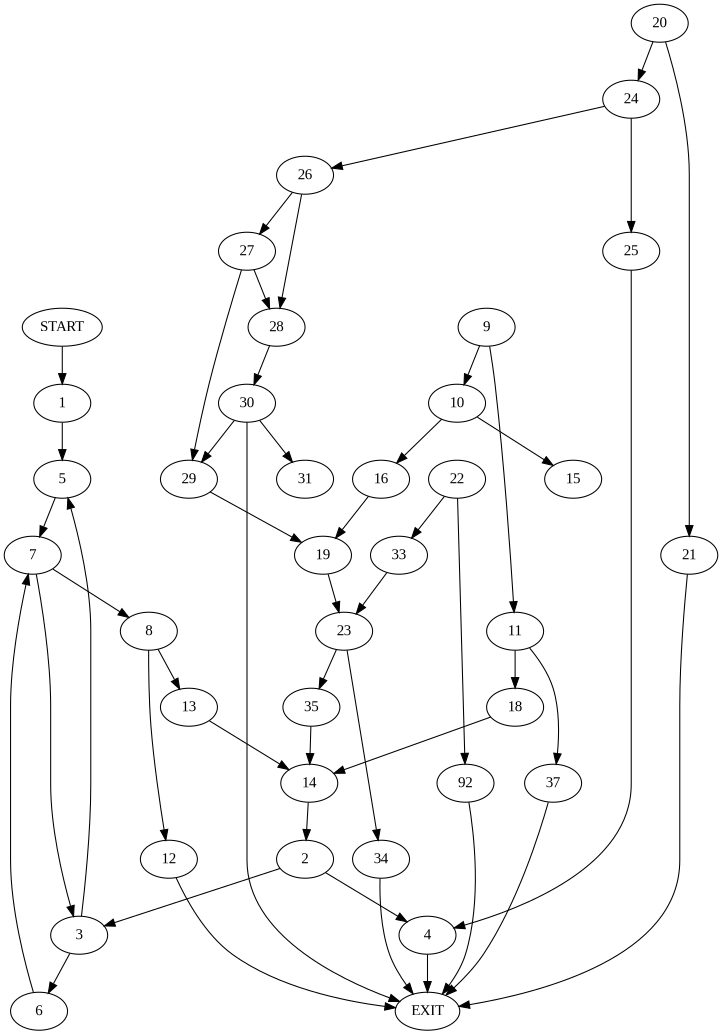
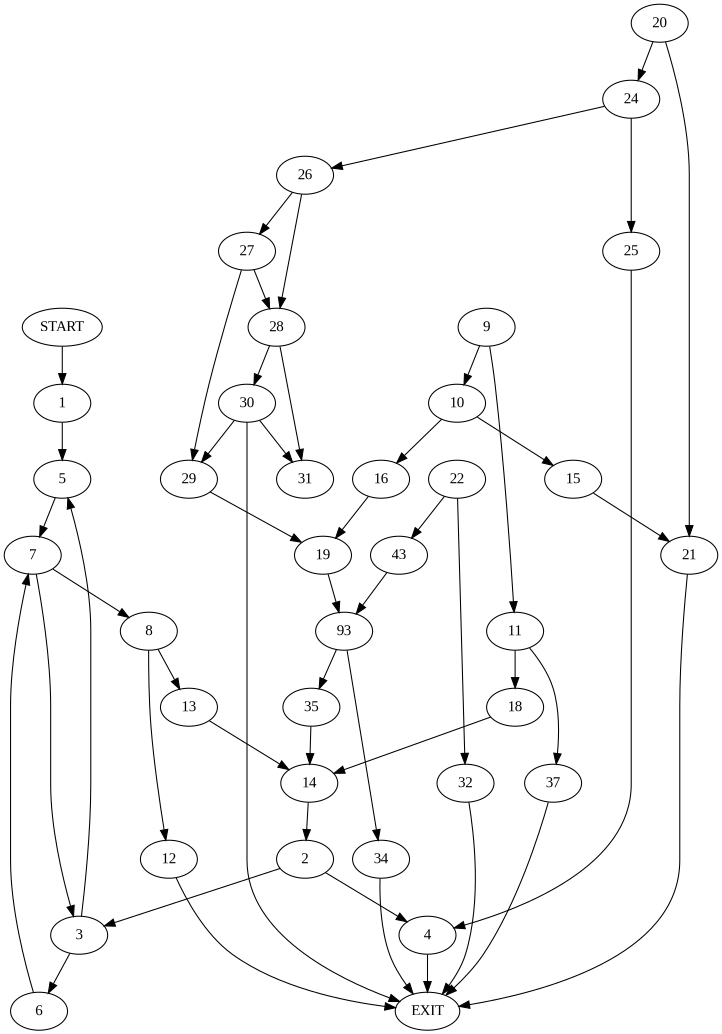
none -> (290, 398)
none -> (623, 512)
(399, 555) -> (399, 555)
(344, 631) -> (344, 631)
(466, 783) -> (466, 783)
